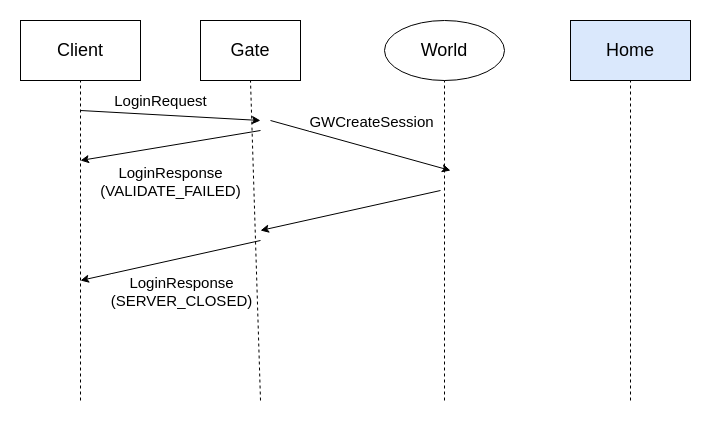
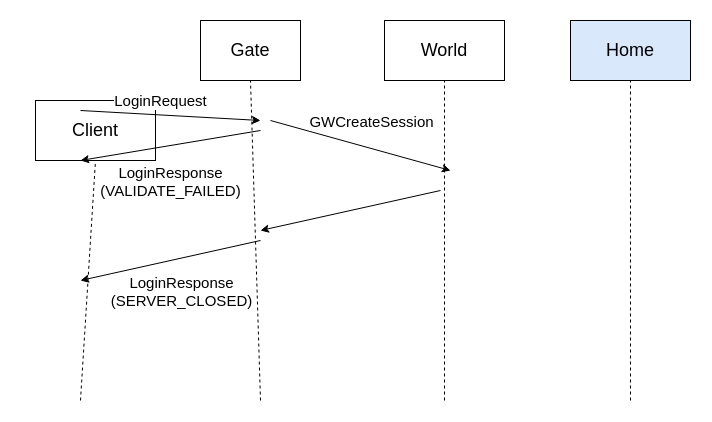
(81, 51) -> (96, 131)
(445, 51) -> (445, 51)
